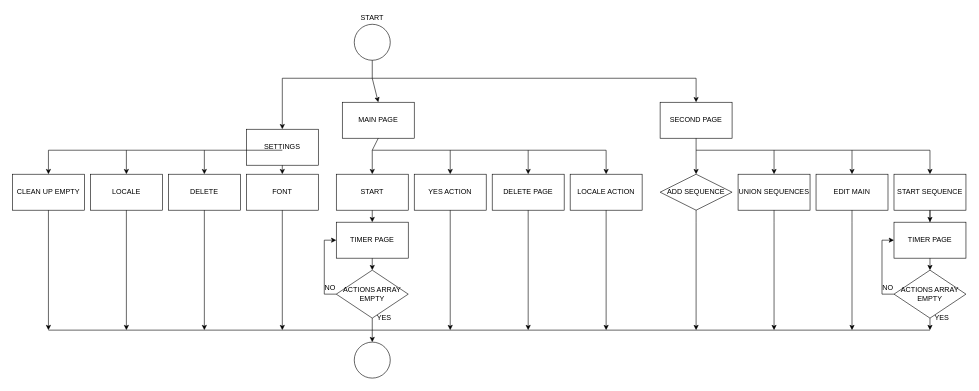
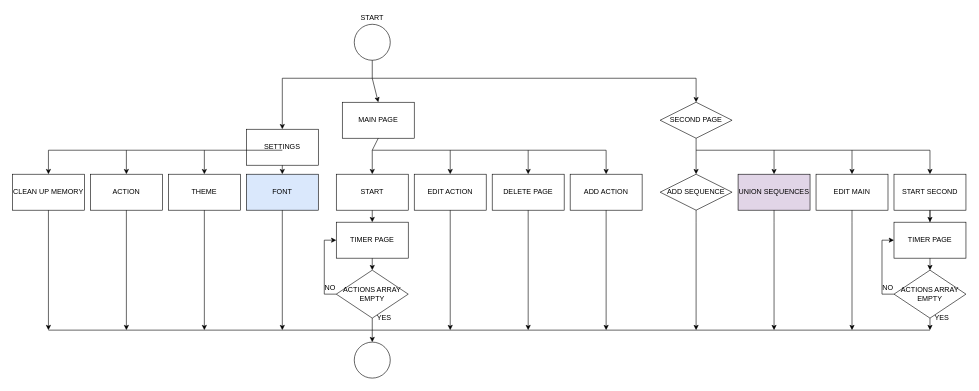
(696, 120) -> (696, 120)
(48, 192) -> (48, 192)
(126, 192) -> (126, 192)
(204, 192) -> (204, 192)
(282, 192) -> (282, 192)
(450, 192) -> (450, 192)
(606, 192) -> (606, 192)
(774, 192) -> (774, 192)
(930, 192) -> (930, 192)
